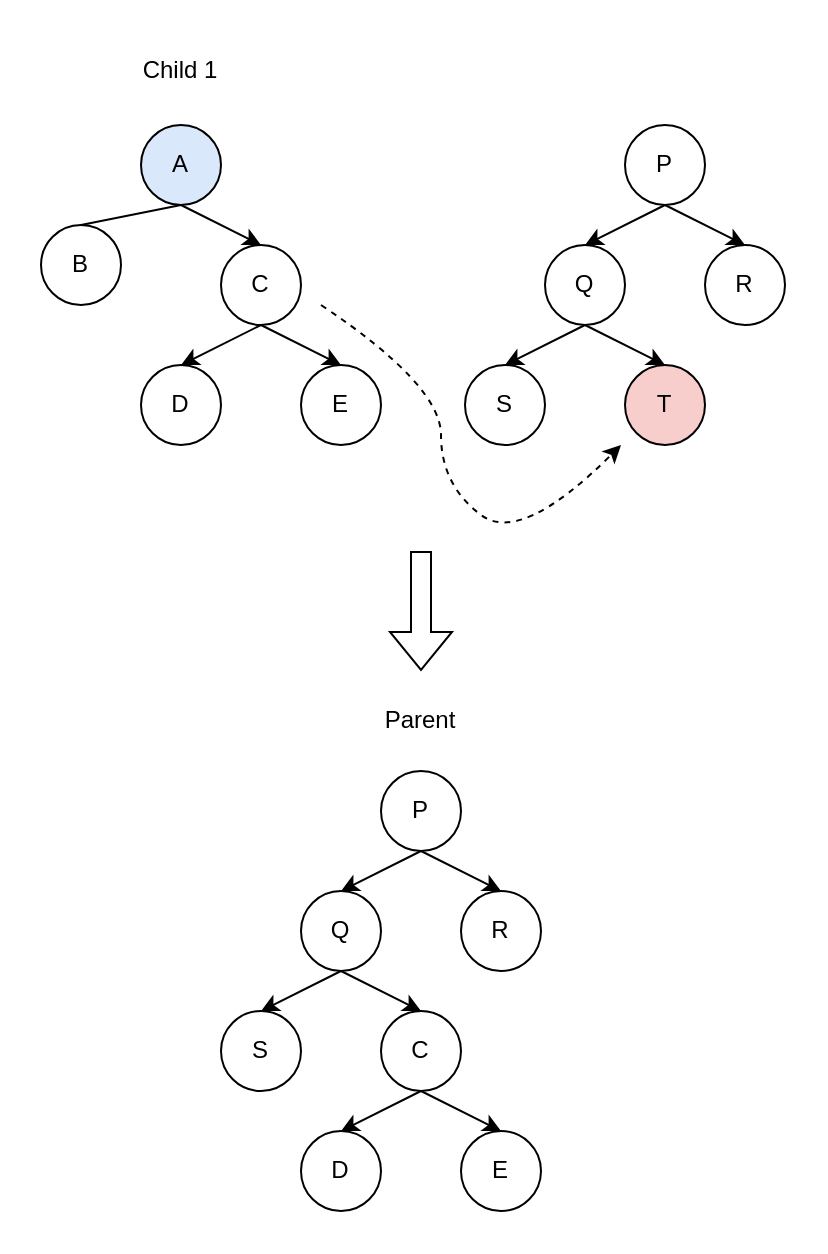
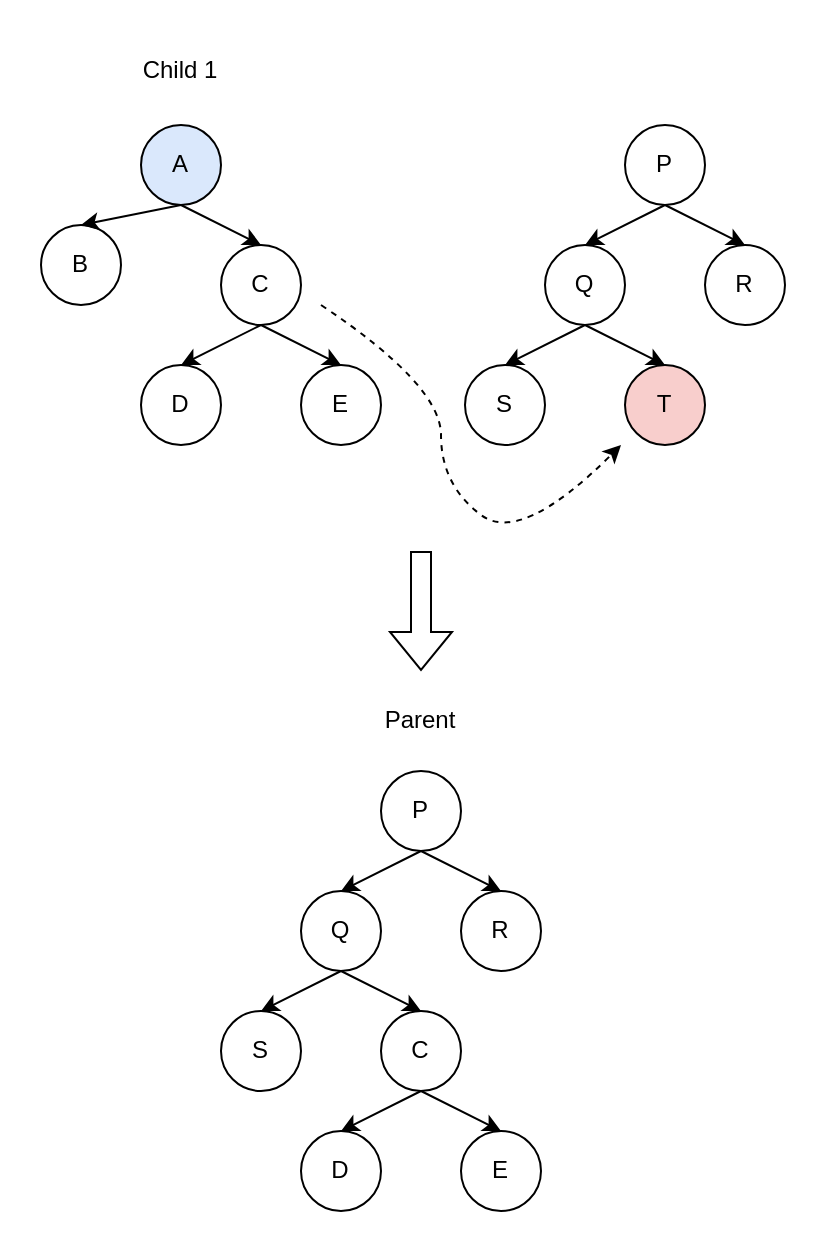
(91, 223) -> (95, 222)
